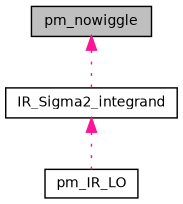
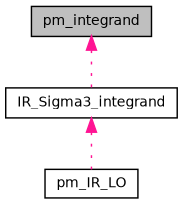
(91, 21) -> (91, 21)
(91, 103) -> (91, 103)
